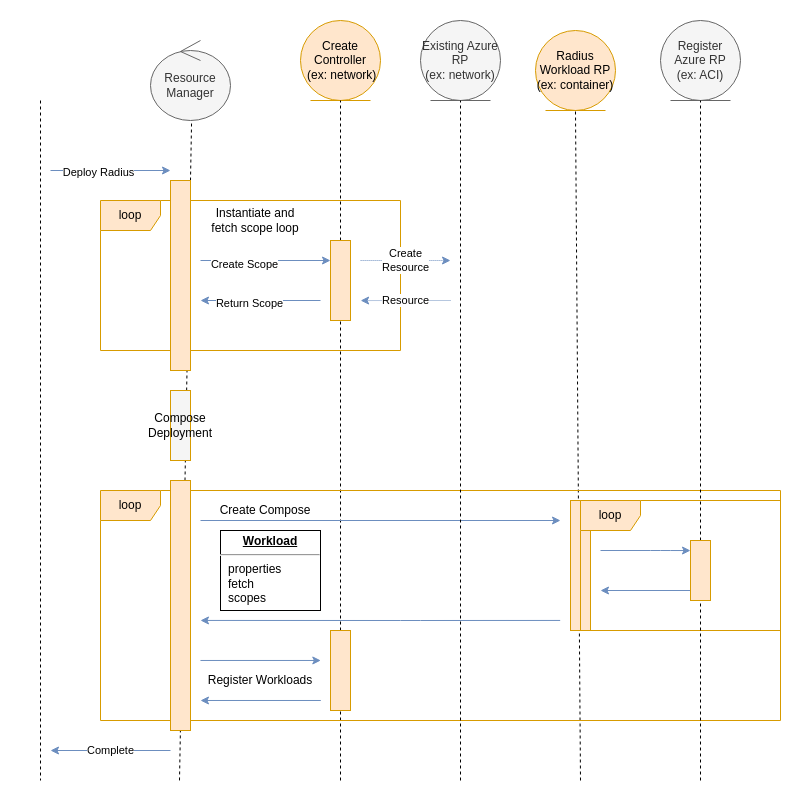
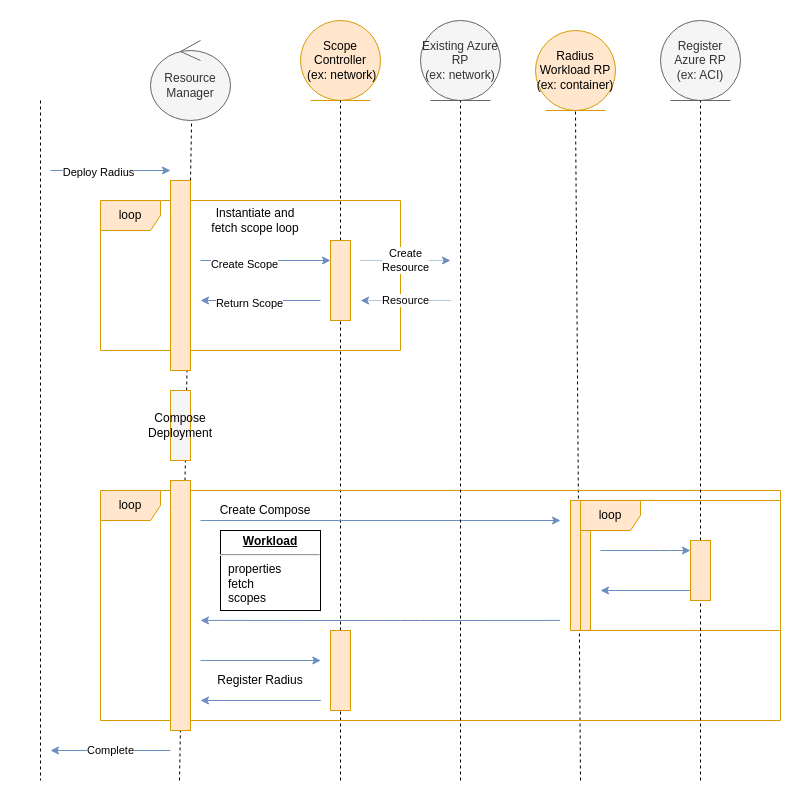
(341, 61) -> (341, 61)
(261, 681) -> (261, 681)
